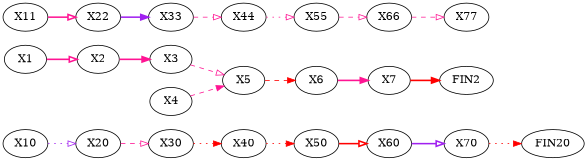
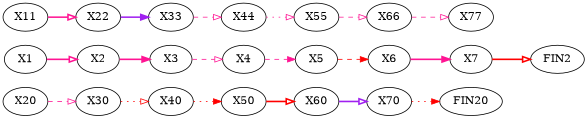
(203, 69) -> (204, 59)
(421, 80) -> (507, 59)
(25, 144) -> none
(203, 144) -> (131, 101)
